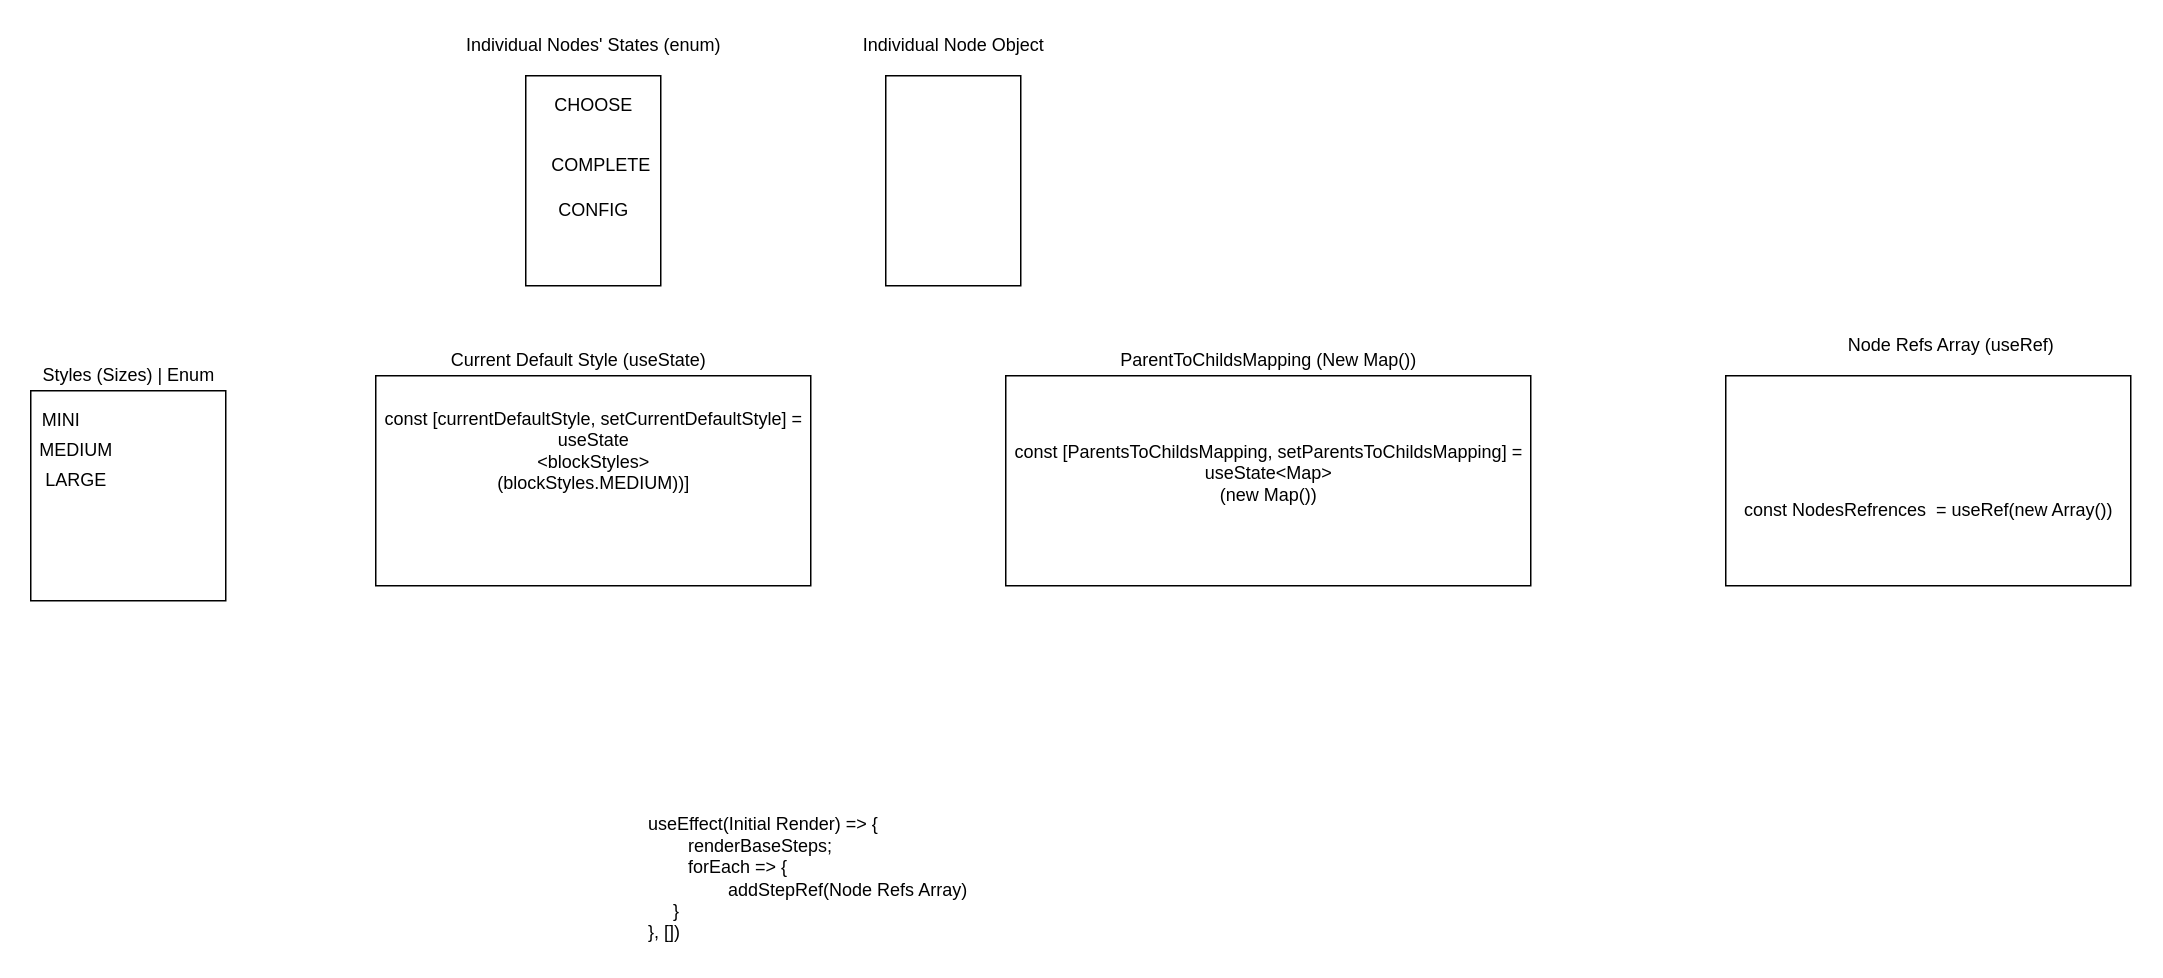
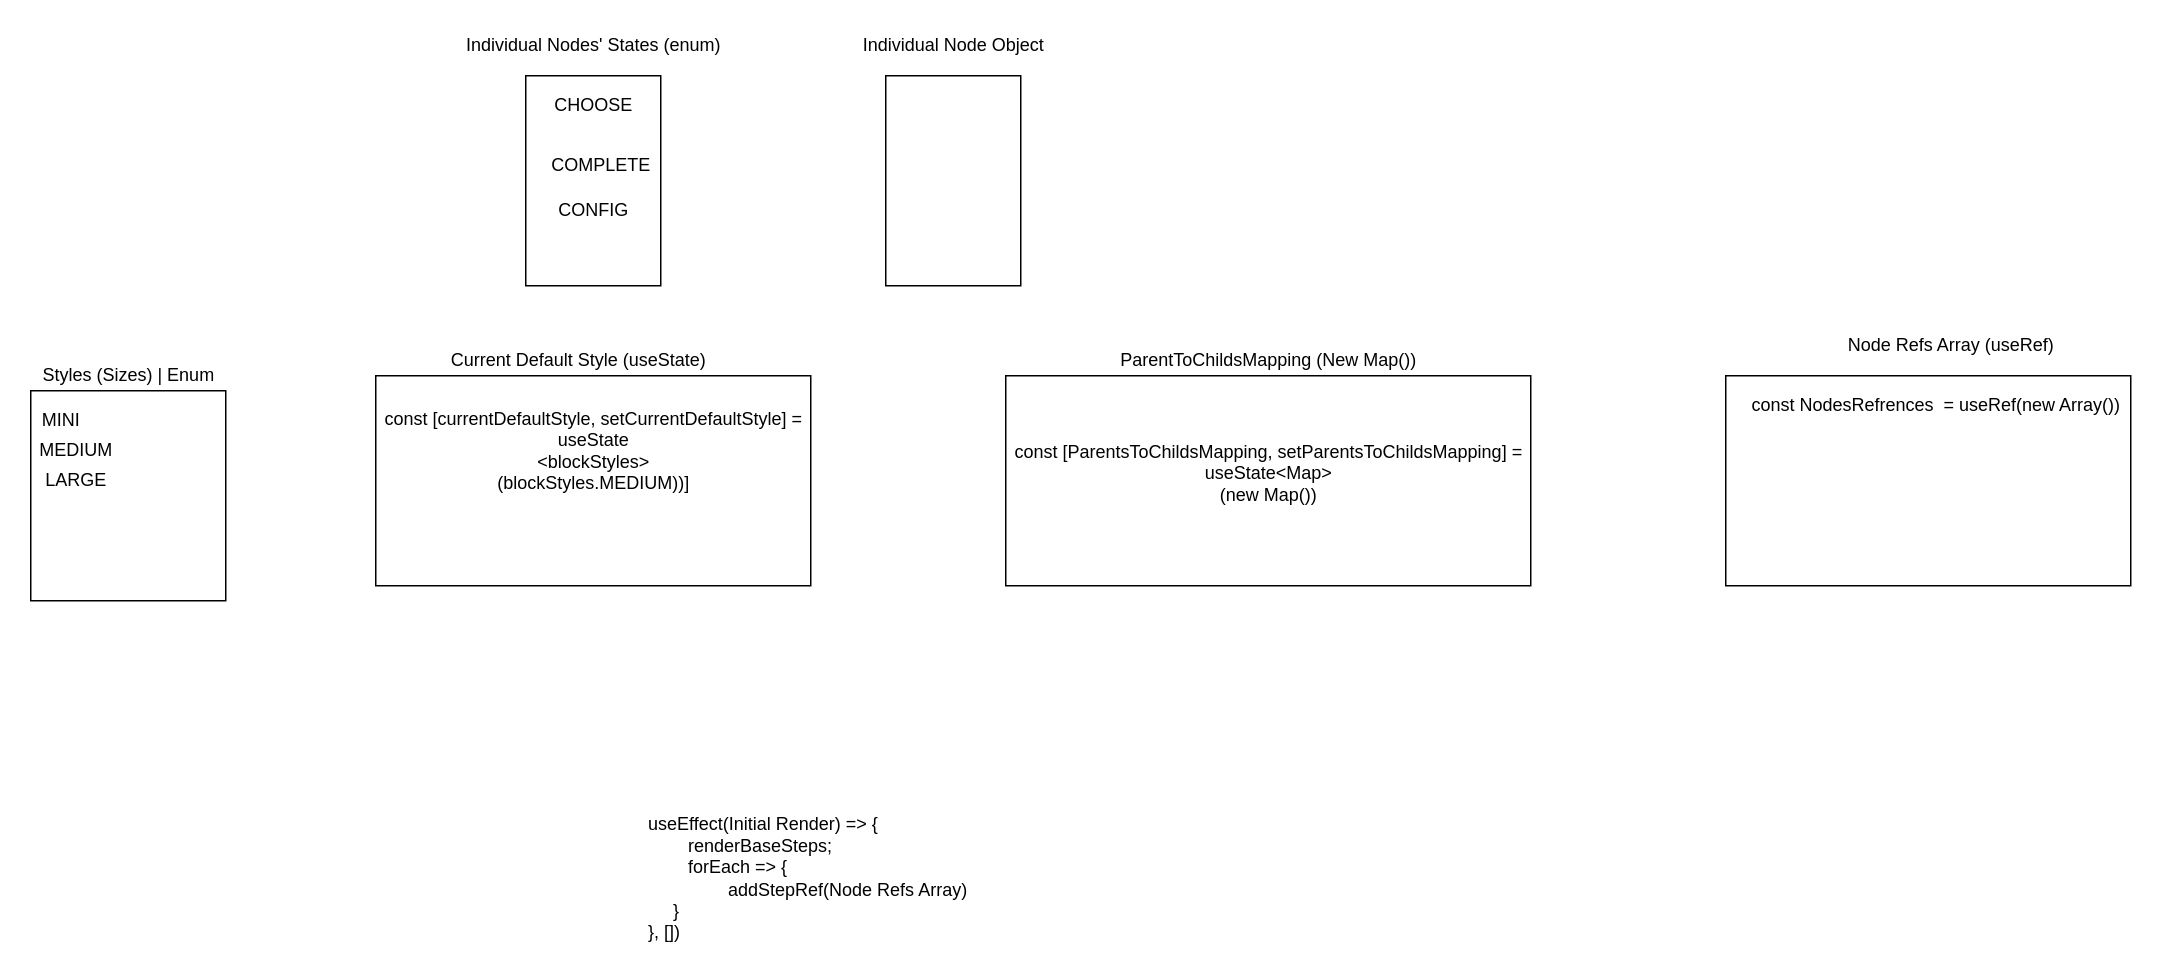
(1928, 511) -> (1936, 406)
